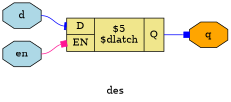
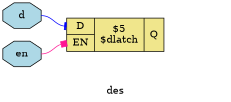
(209, 35) -> none
